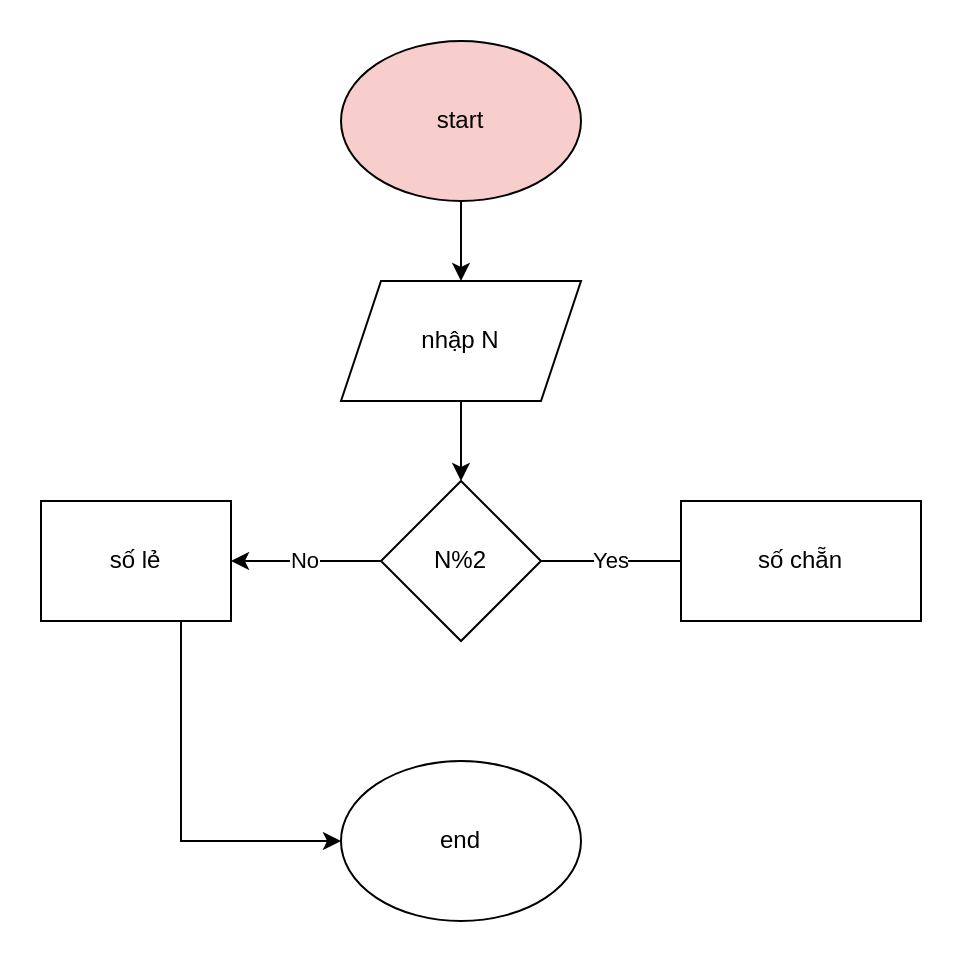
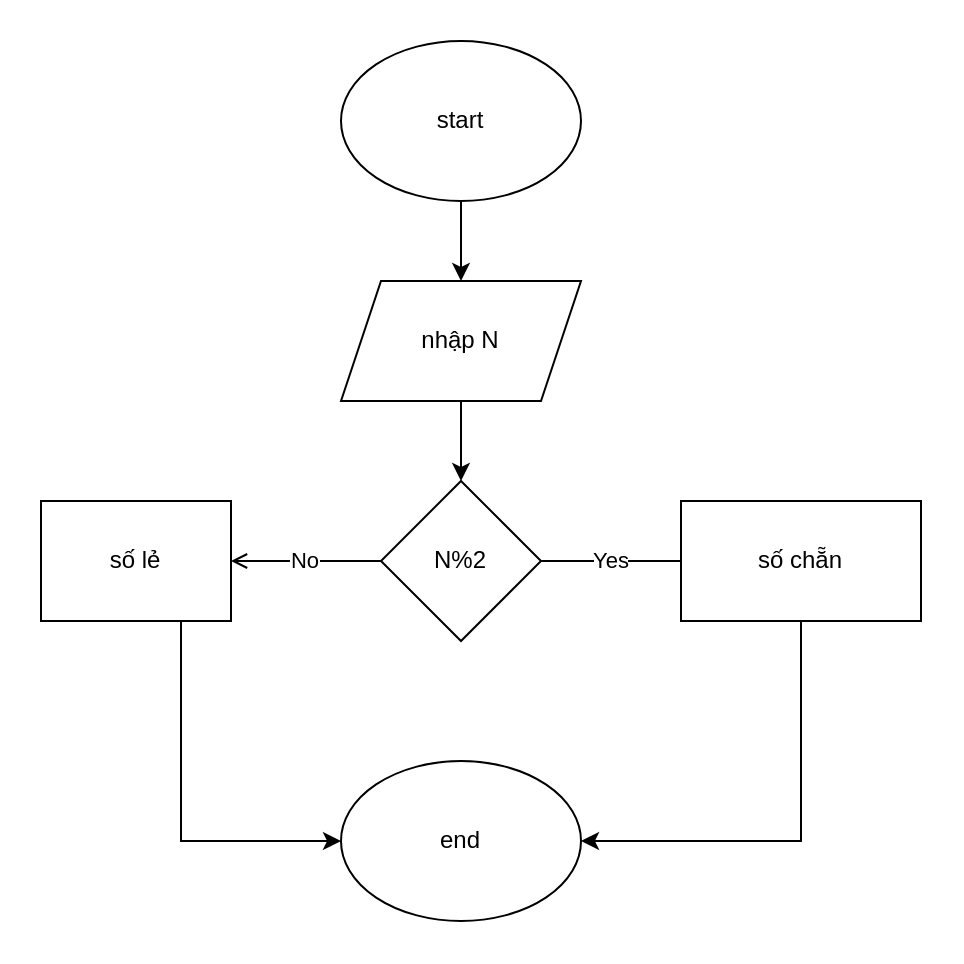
(461, 121) -> (461, 121)
(246, 561) -> (243, 561)
none -> (801, 834)
